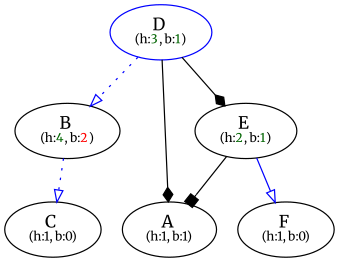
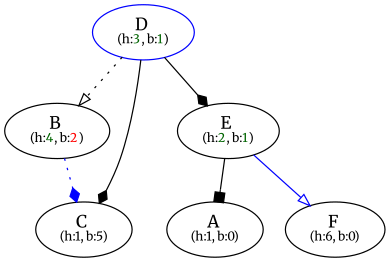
(118, 77) -> (105, 77)
(165, 123) -> (129, 127)
(61, 174) -> (69, 173)
(53, 237) -> (84, 237)
(169, 237) -> (215, 237)
(286, 237) -> (335, 237)
